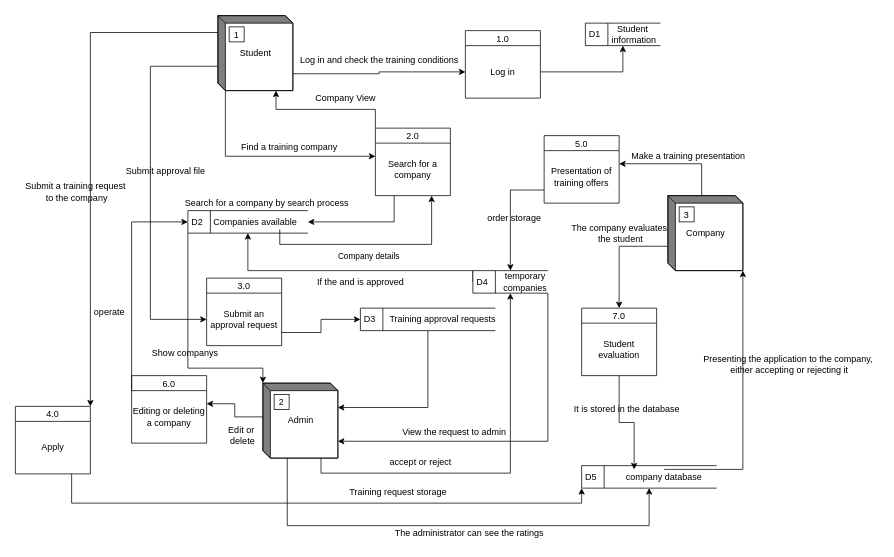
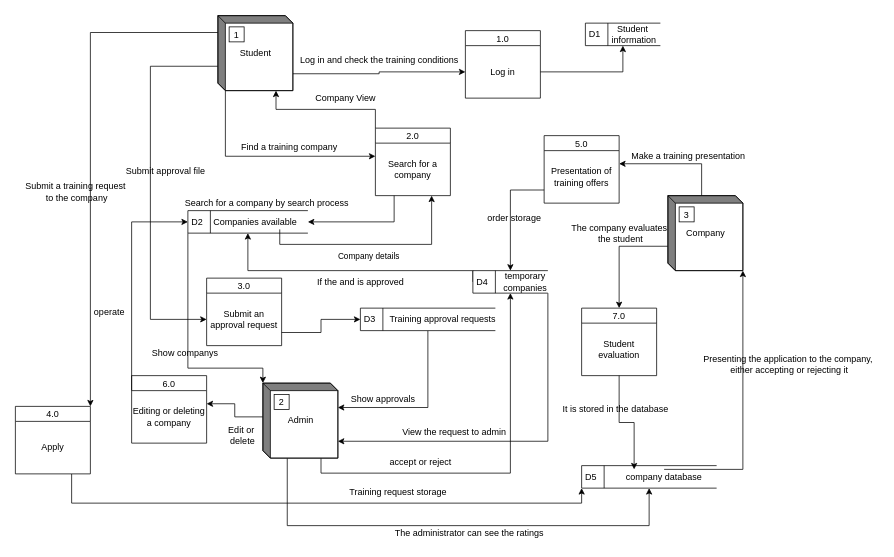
none -> (383, 399)
(627, 409) -> (615, 409)
